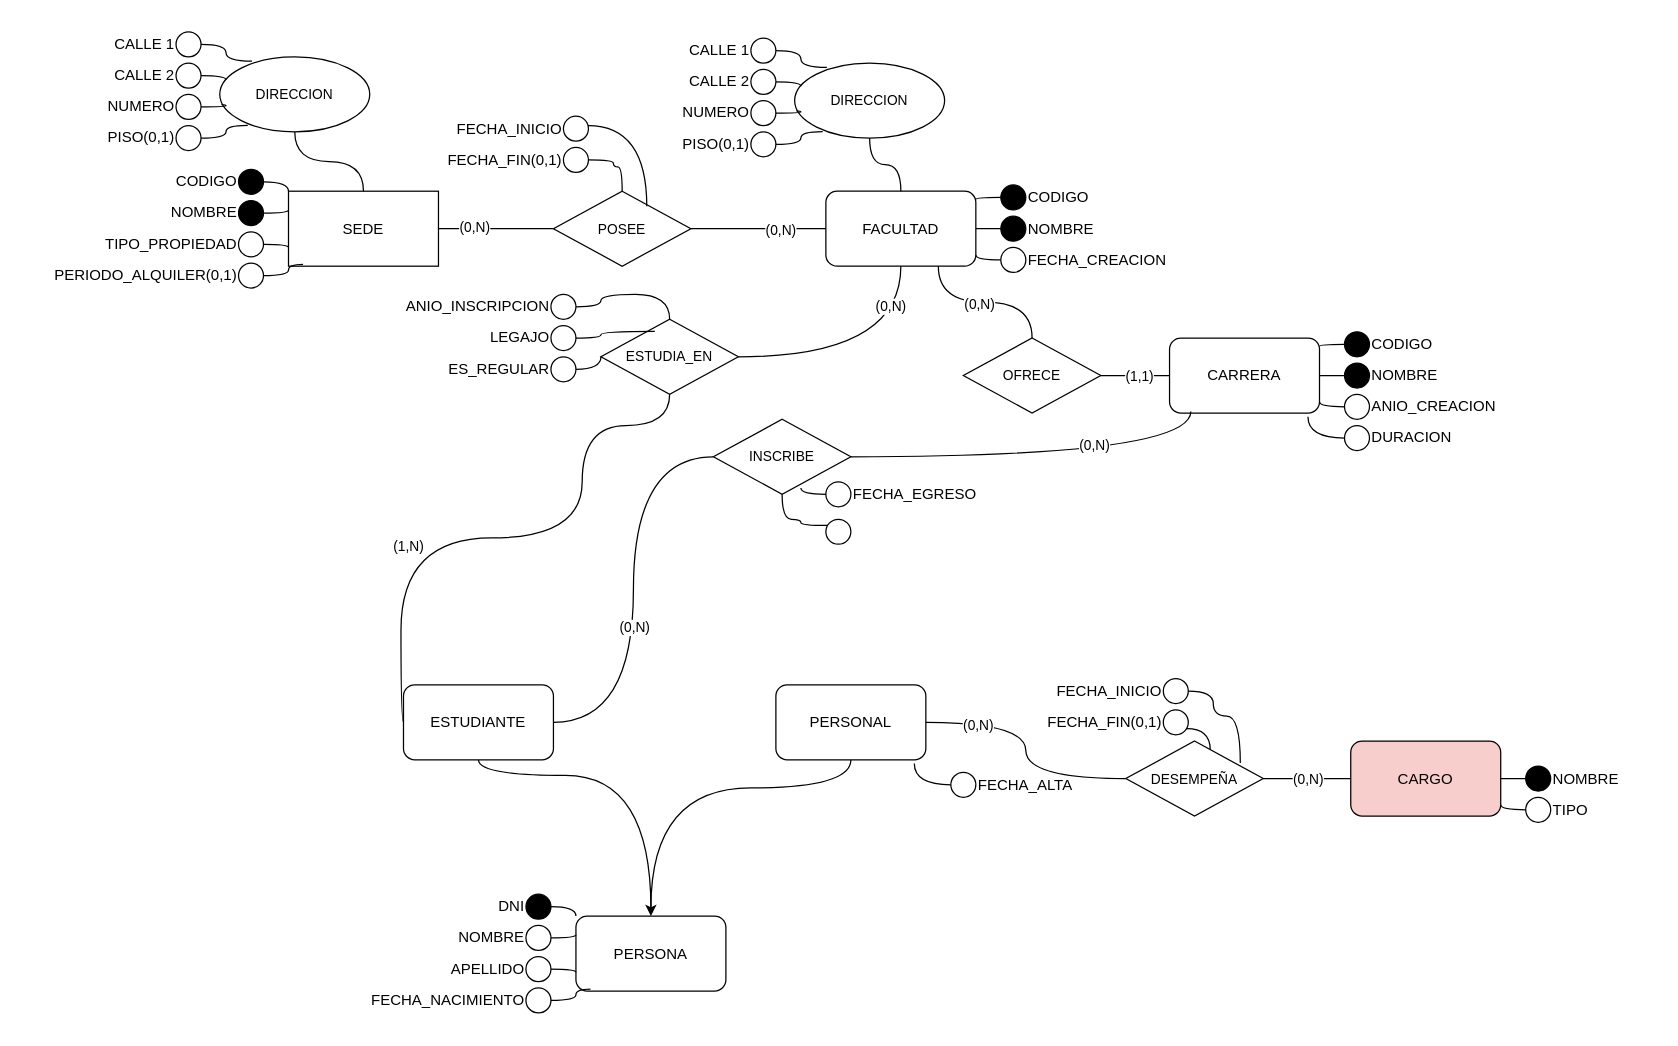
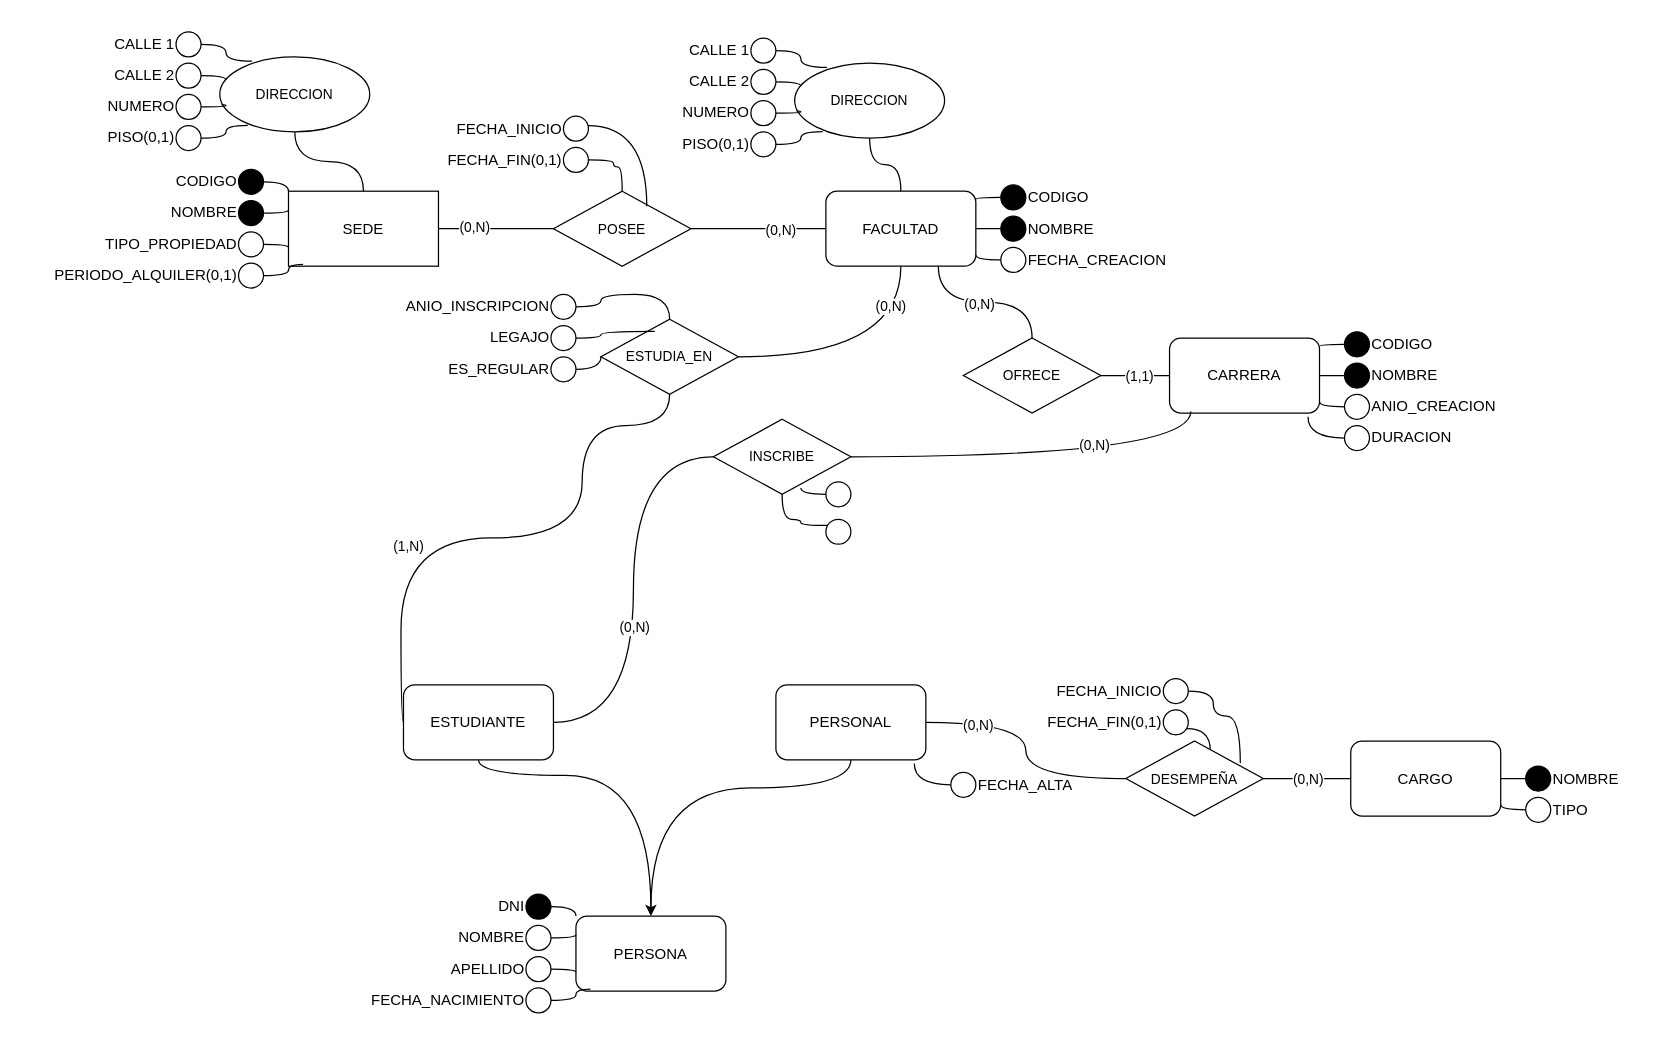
(926, 494) -> none
(1426, 779) -> (1426, 779)
